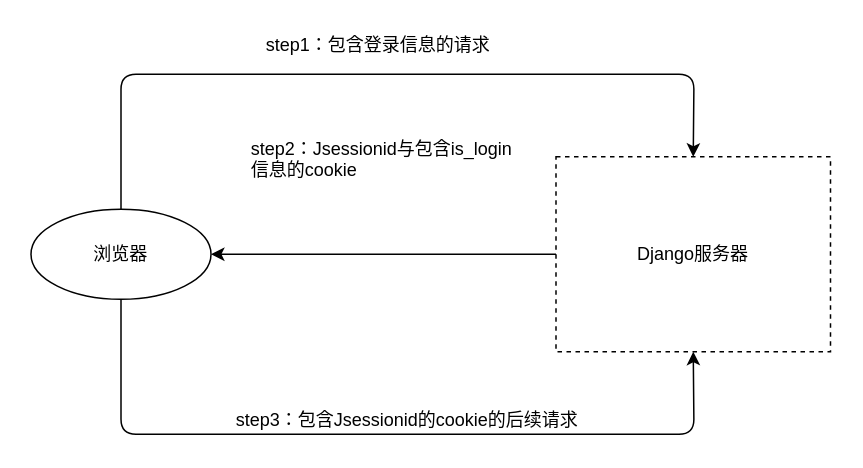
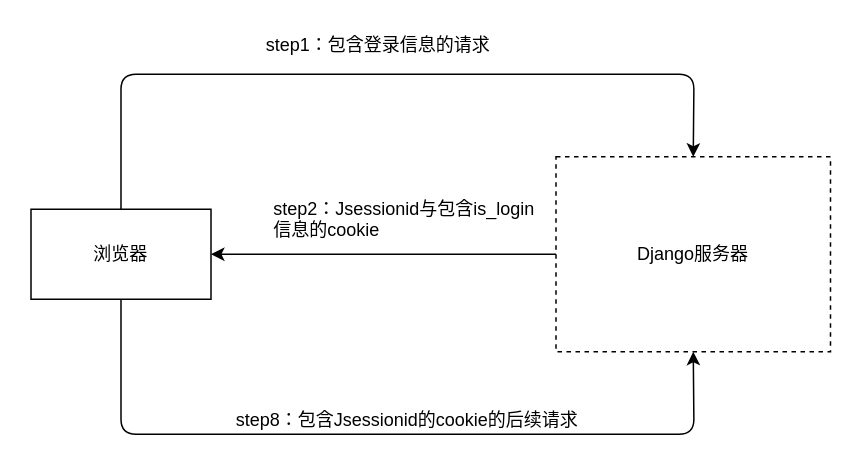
(391, 164) -> (413, 224)
(121, 254) -> (121, 254)
(416, 421) -> (416, 421)
